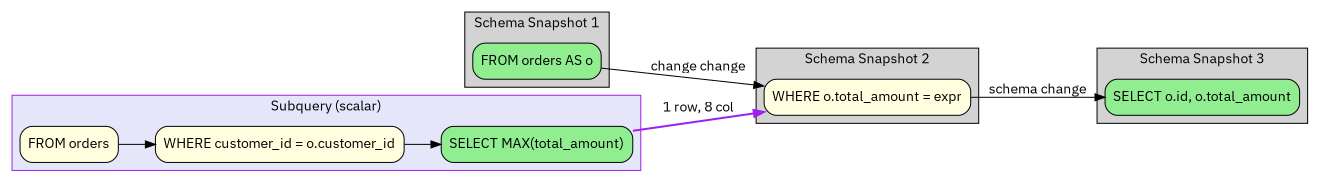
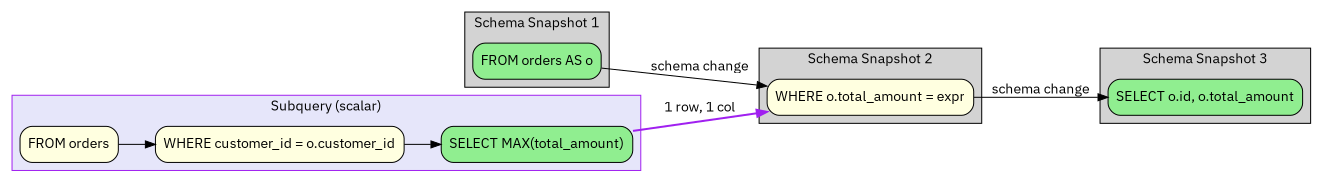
(698, 67) -> (700, 67)
(698, 108) -> (700, 108)
